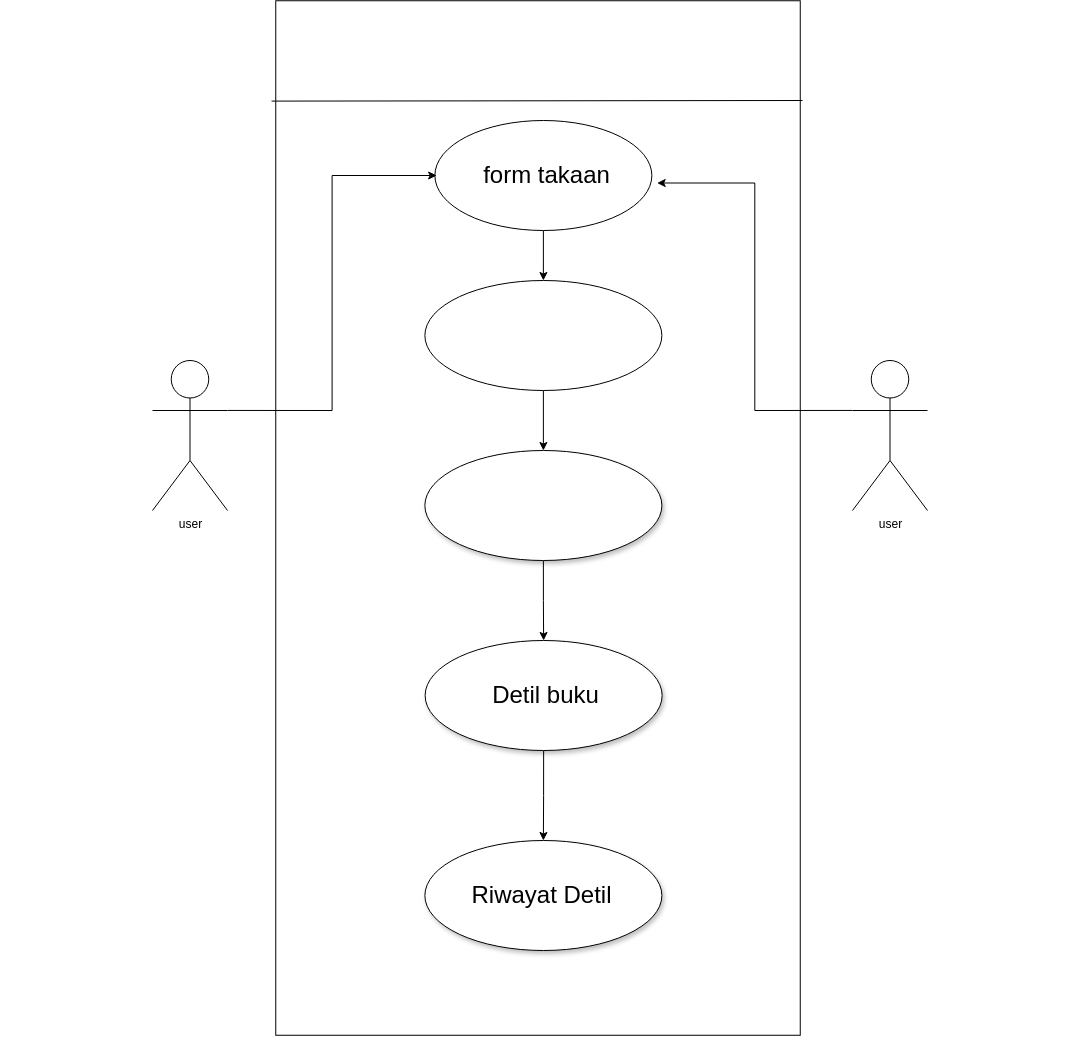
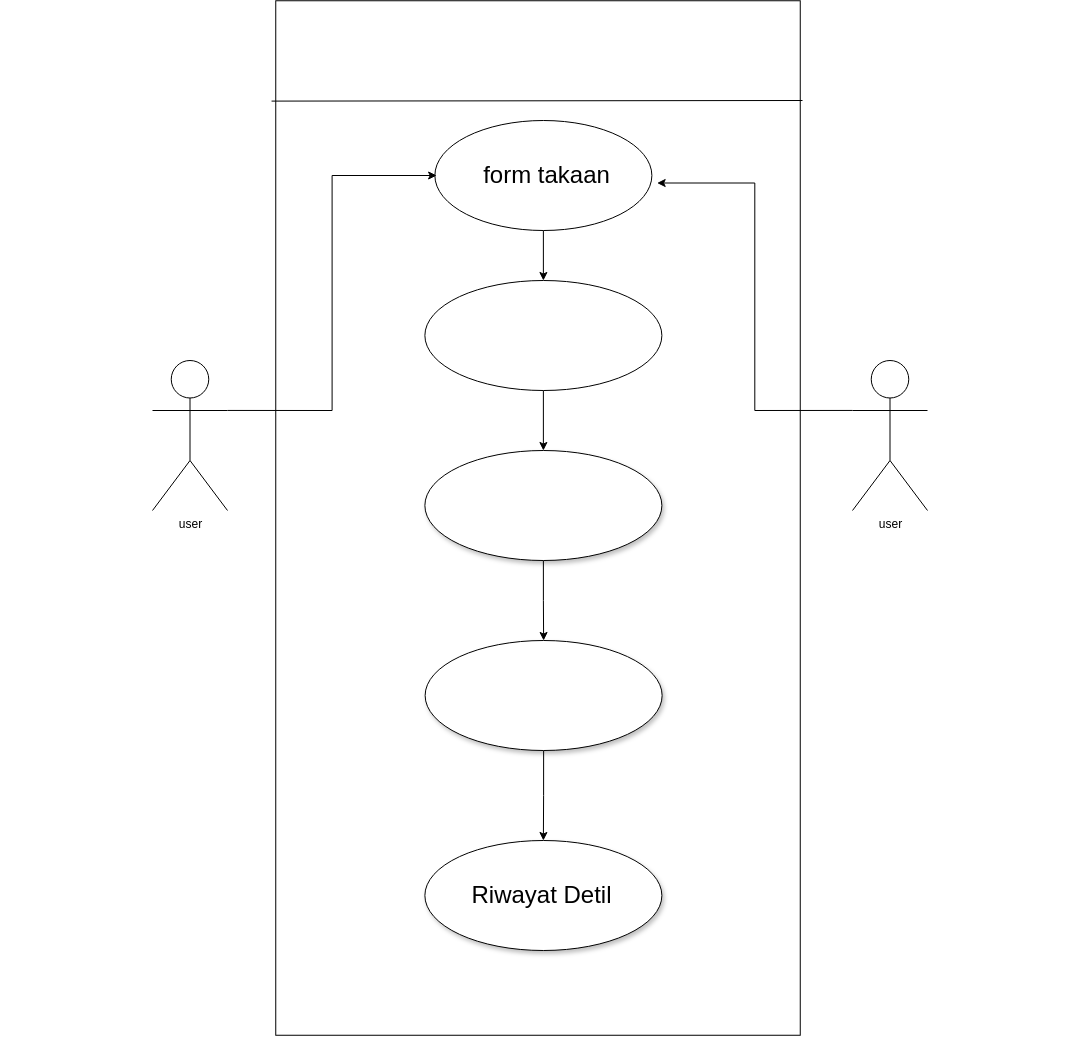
(546, 696) -> none
